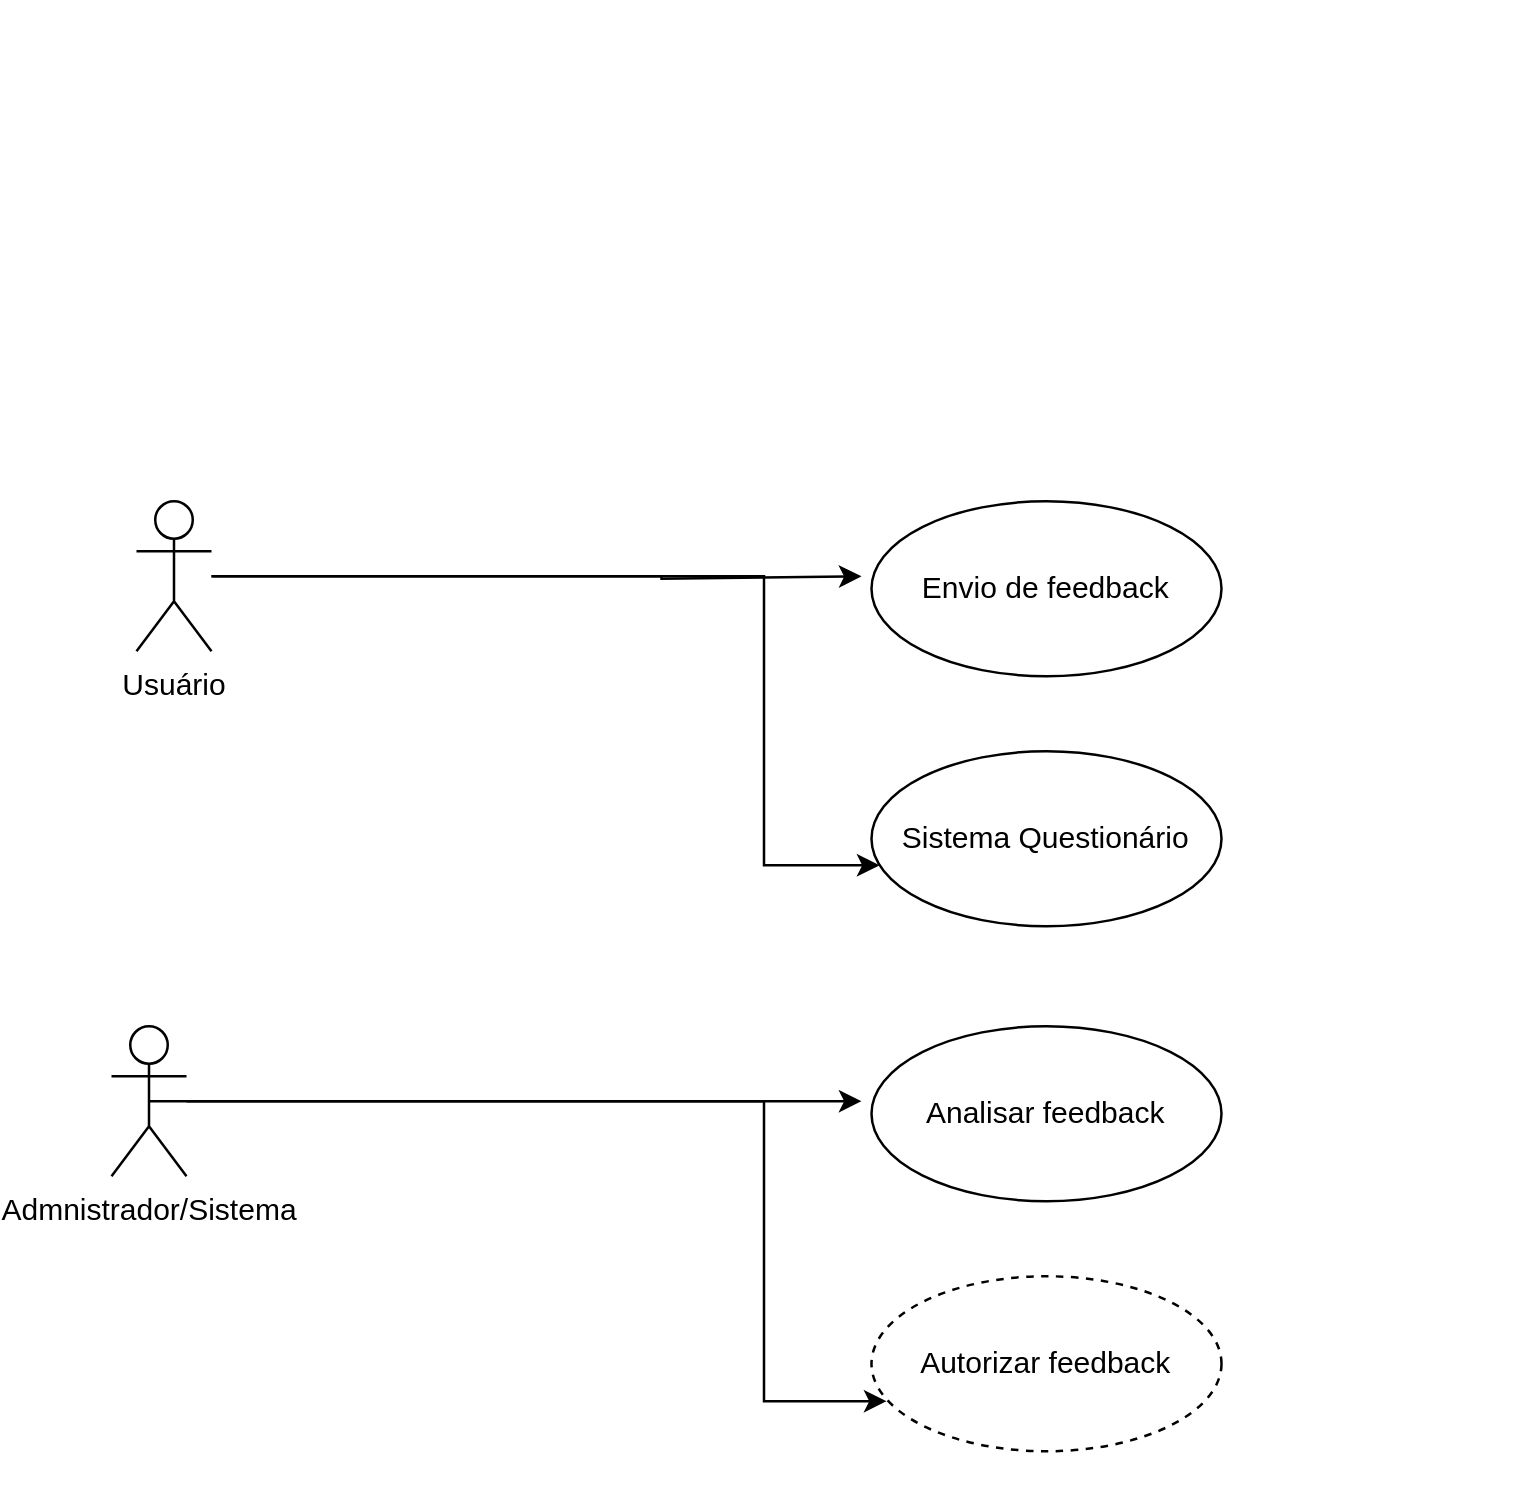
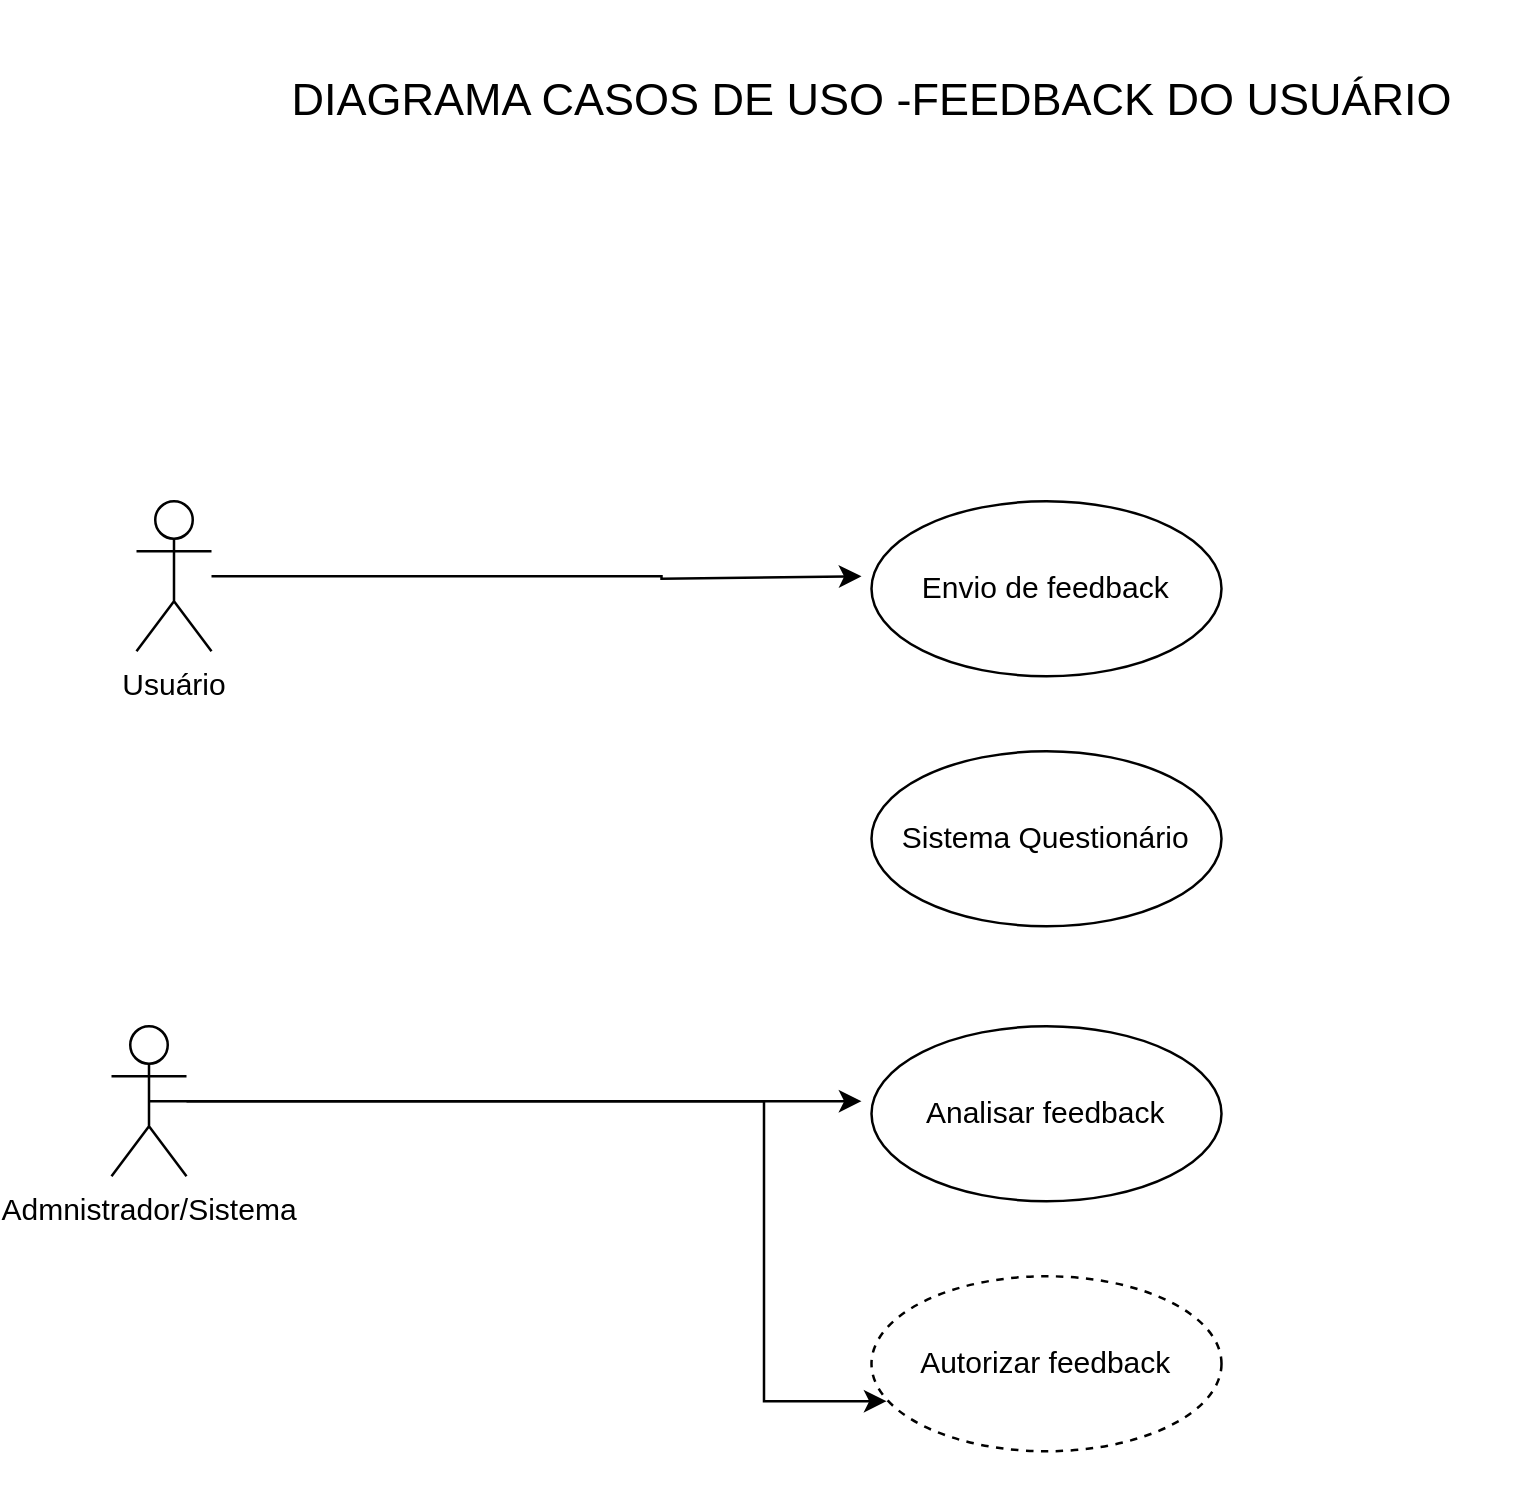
none -> (871, 101)
(764, 772) -> none
